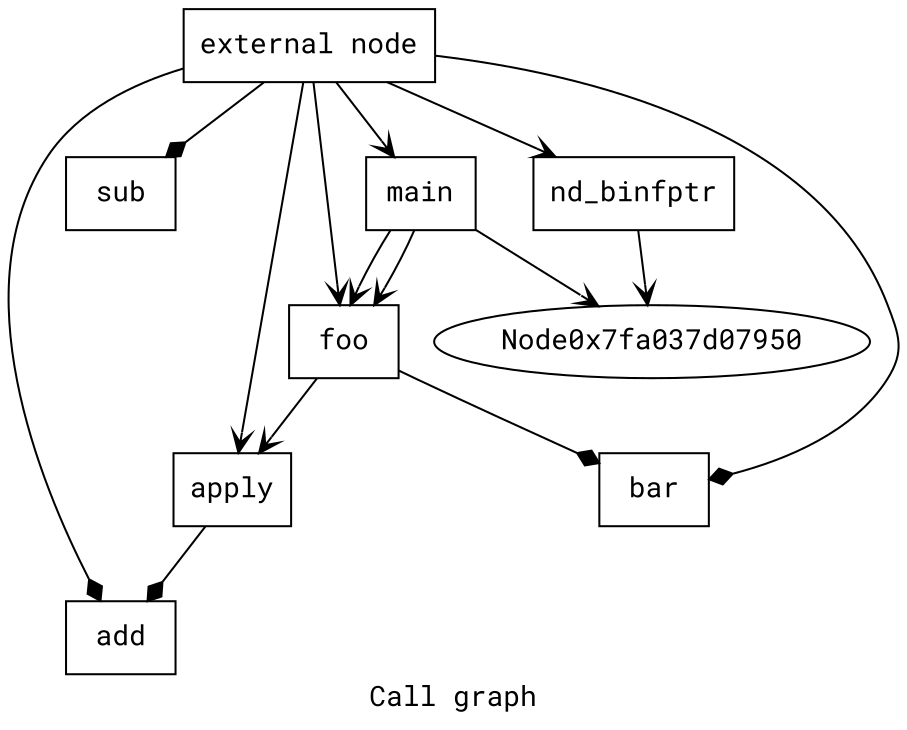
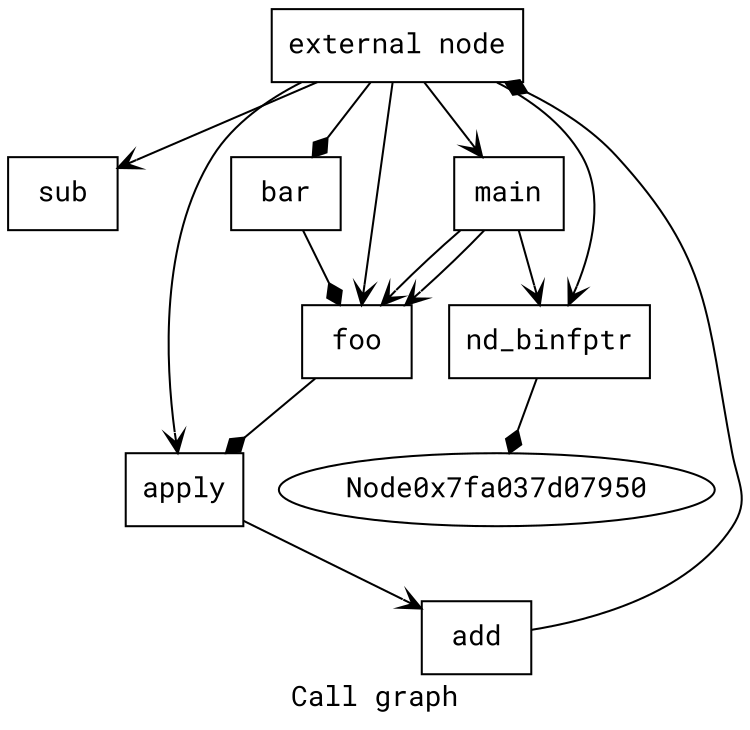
(225, 112) -> (222, 123)
(642, 258) -> (527, 404)
(528, 262) -> (527, 258)
(10, 288) -> (721, 391)
(294, 408) -> (280, 408)
(488, 412) -> (316, 257)
(184, 554) -> (323, 560)
